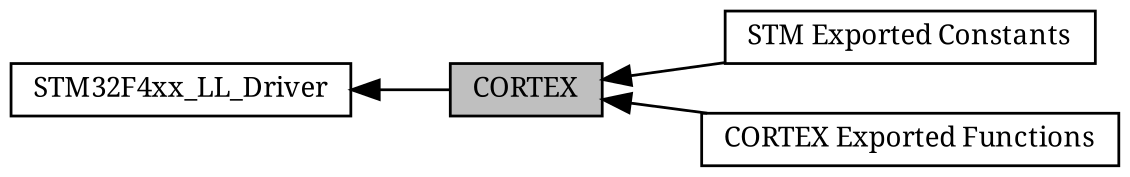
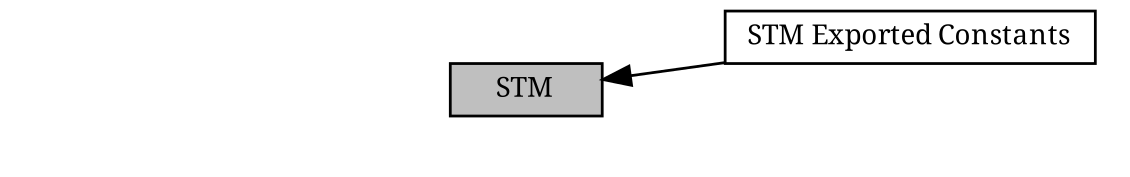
(181, 90) -> none
(526, 90) -> (526, 90)
(910, 140) -> none
